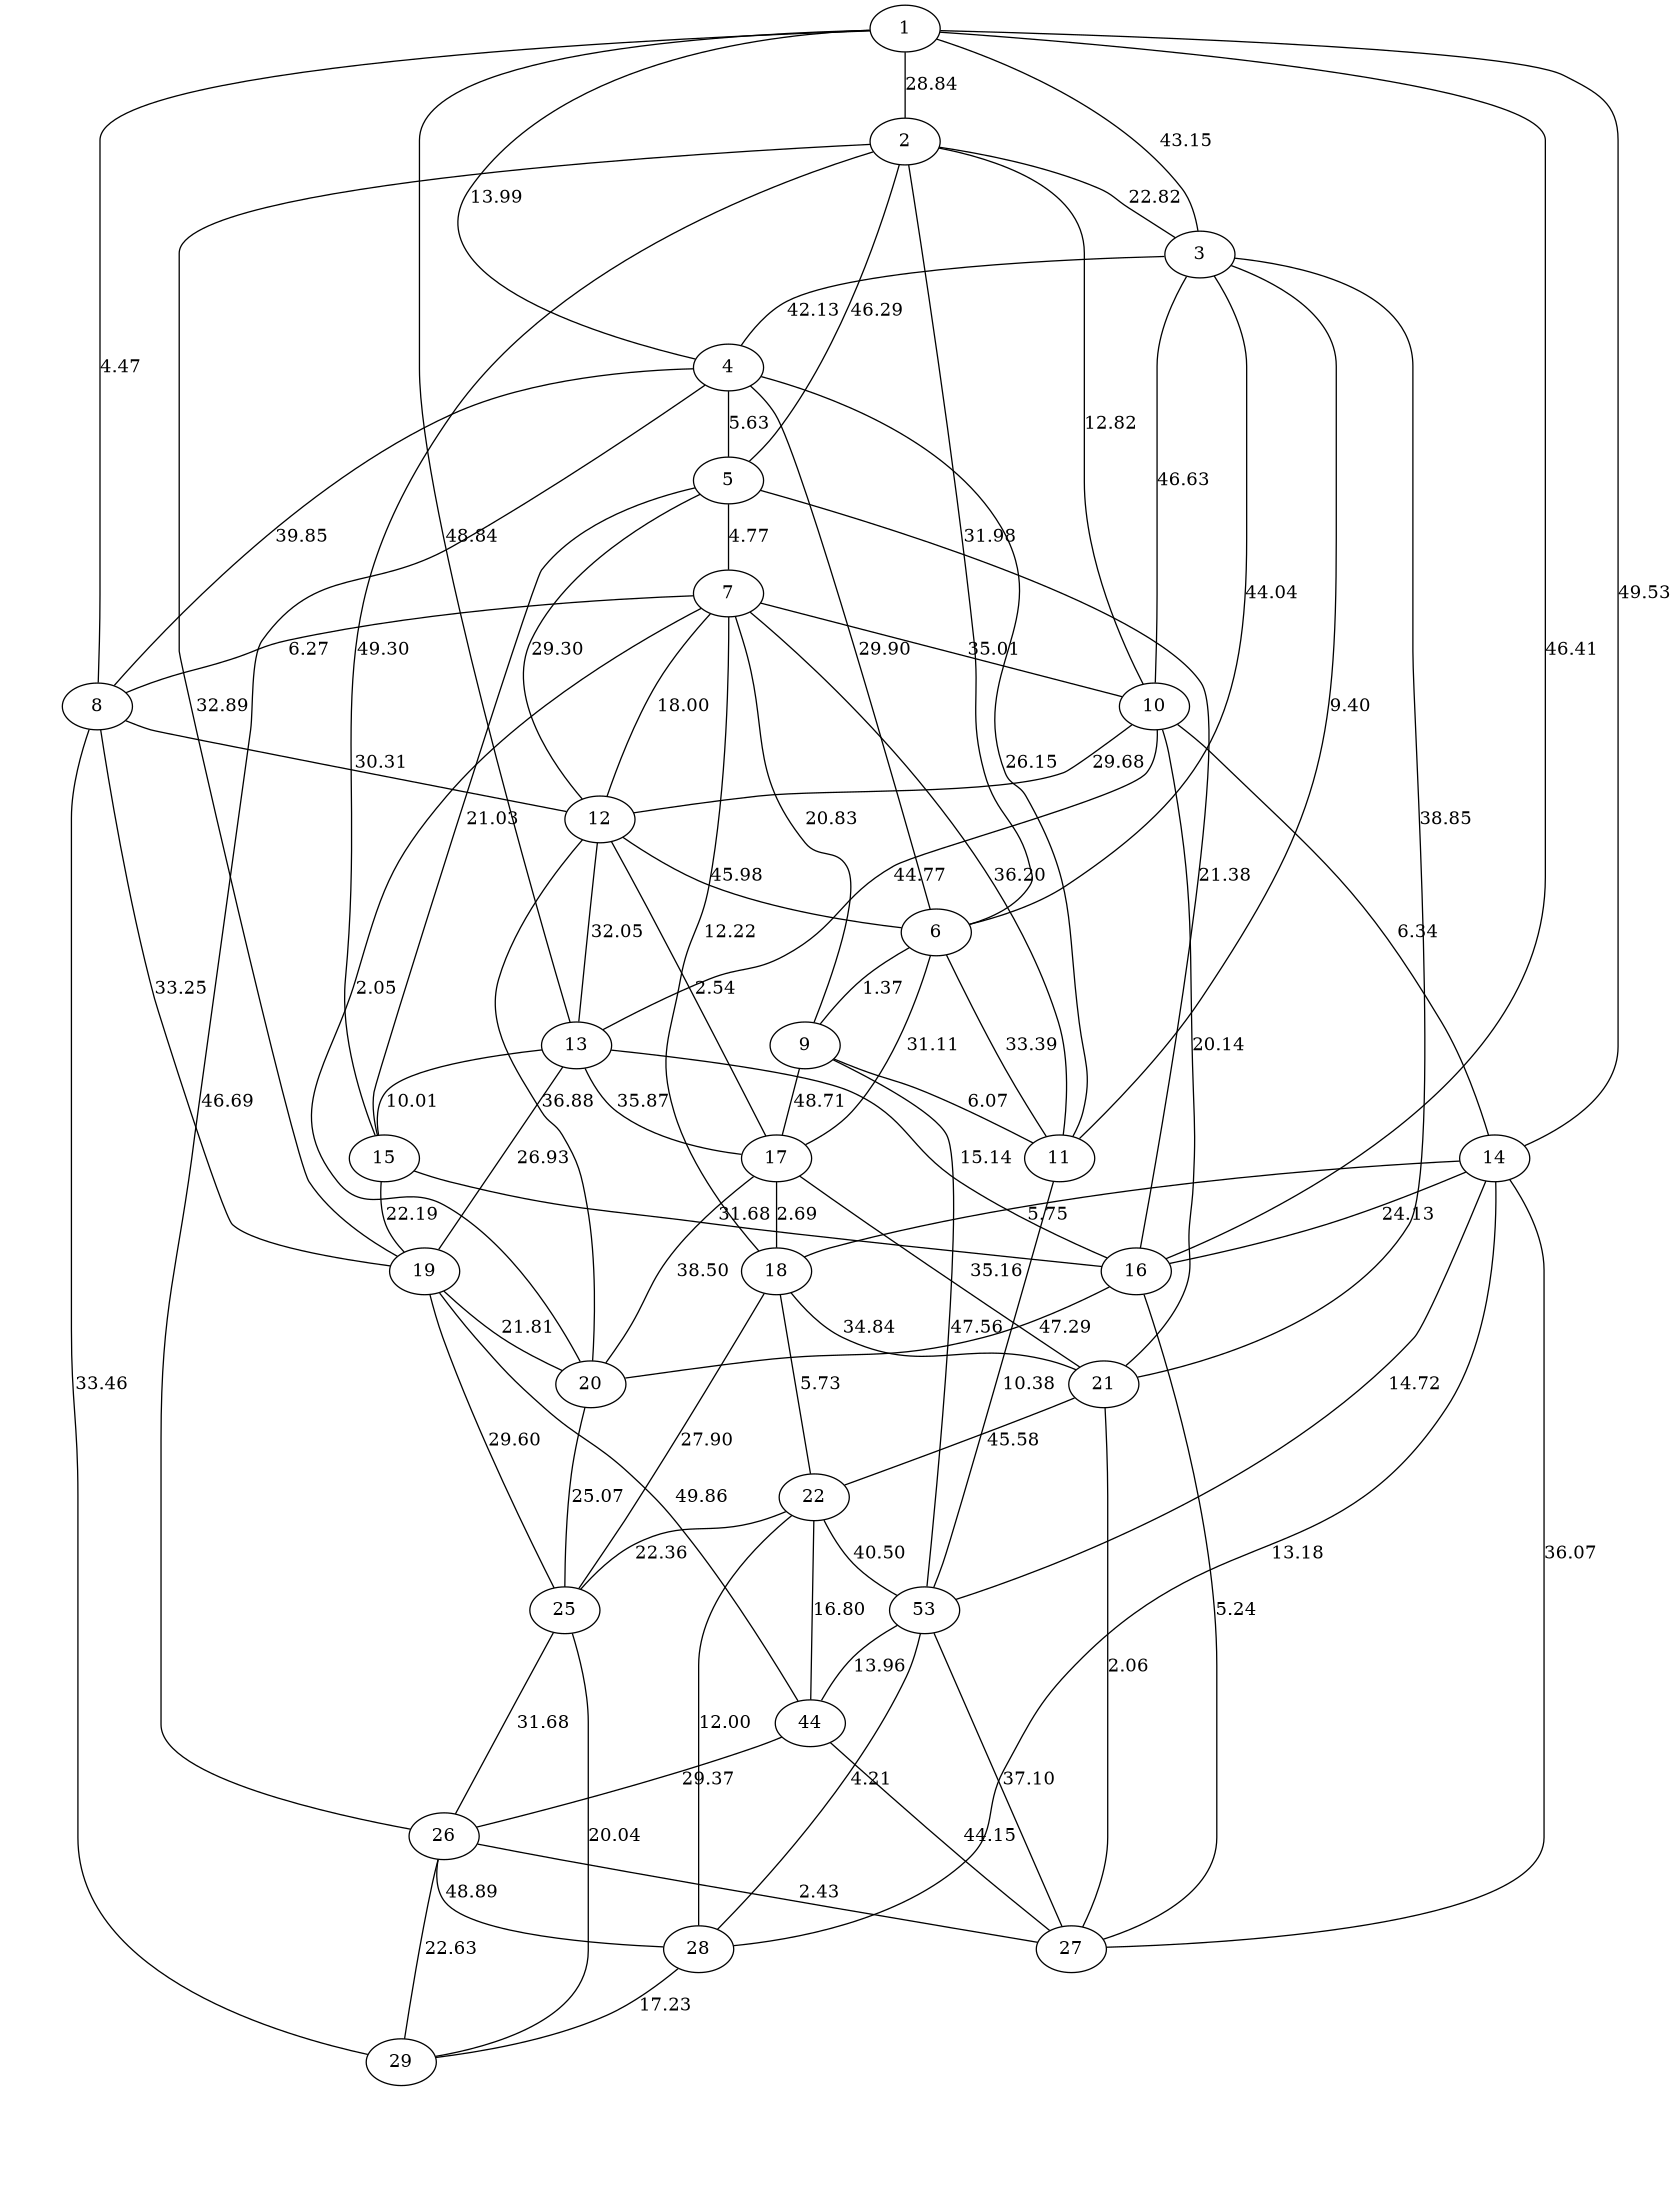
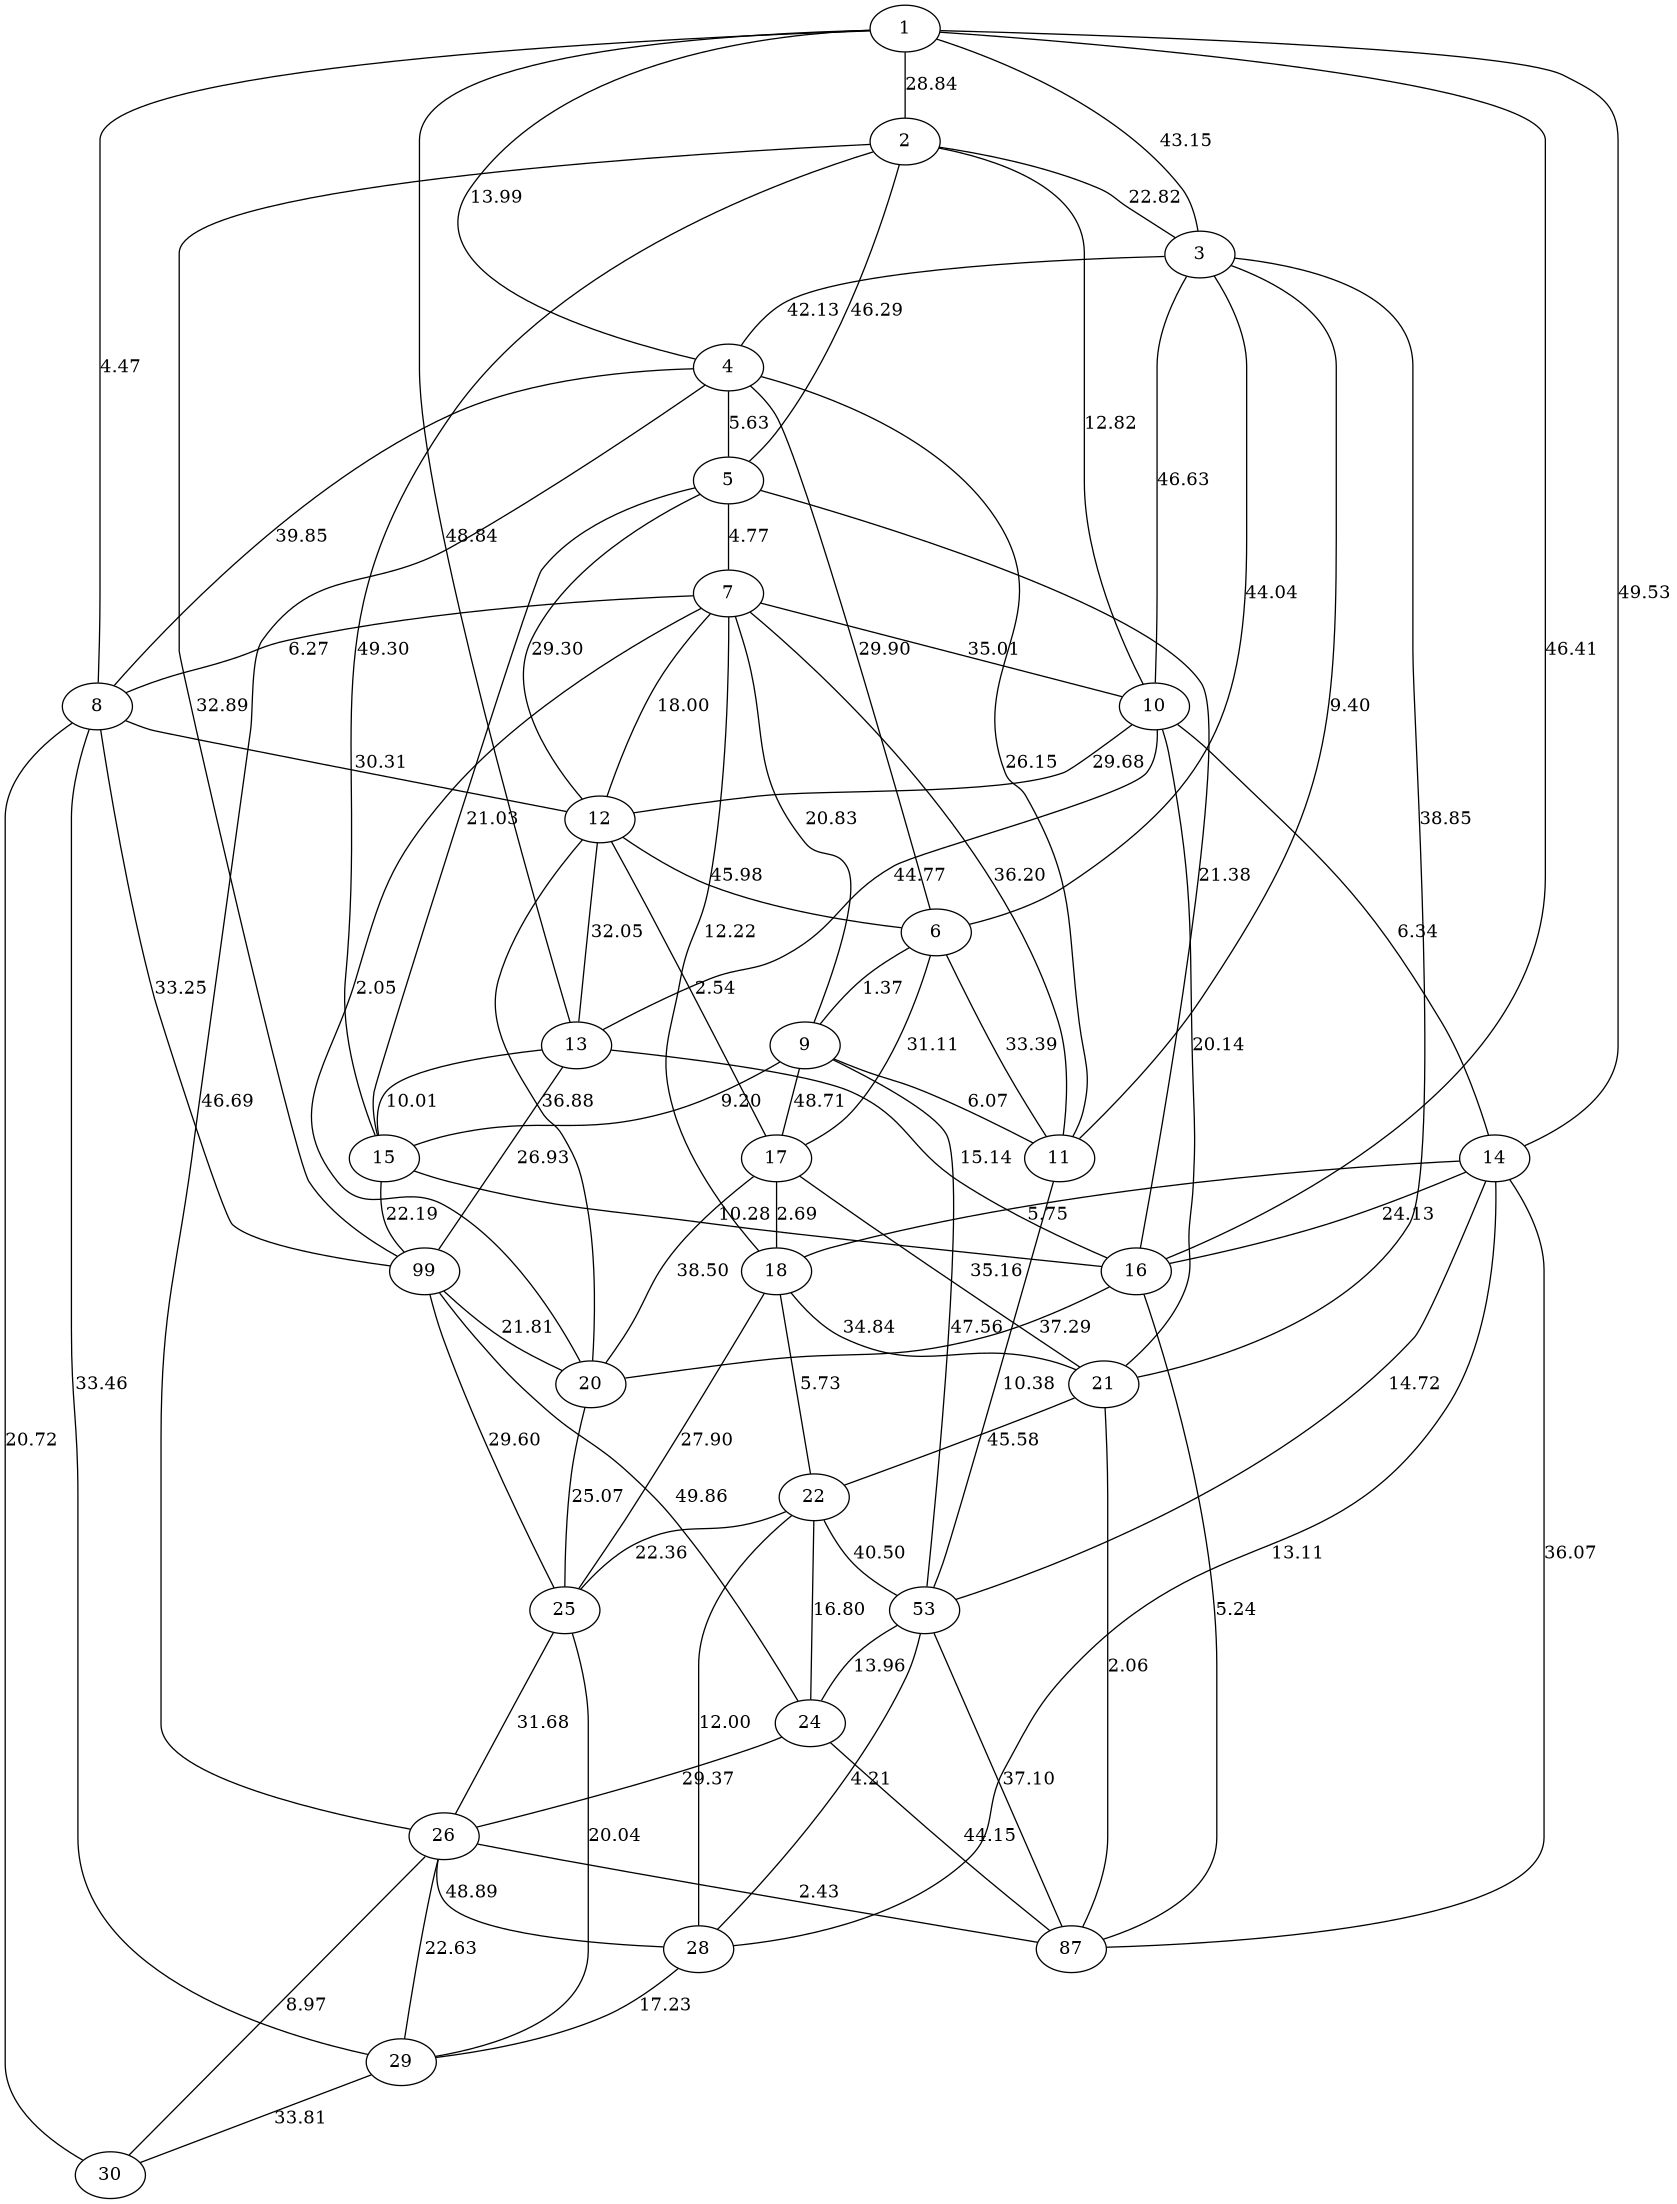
(965, 567) -> none
none -> (602, 1124)
(651, 1131) -> none
(745, 1215) -> (745, 1215)
(425, 1271) -> (425, 1271)
(1066, 1328) -> (1066, 1328)
(1298, 1554) -> (1298, 1554)
(810, 1723) -> (810, 1723)
(1071, 1949) -> (1071, 1949)
none -> (110, 2175)
